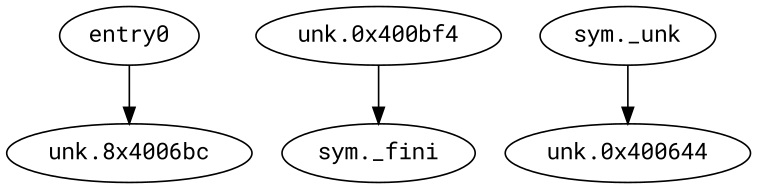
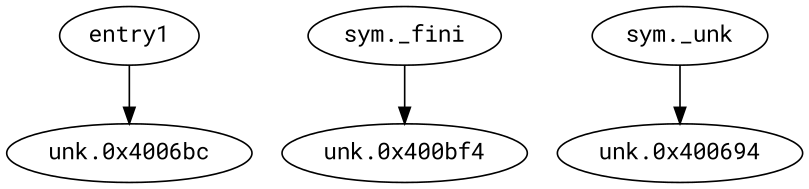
(129, 36) -> (129, 36)
(379, 87) -> (405, 87)
(129, 153) -> (129, 153)
(628, 153) -> (680, 153)
